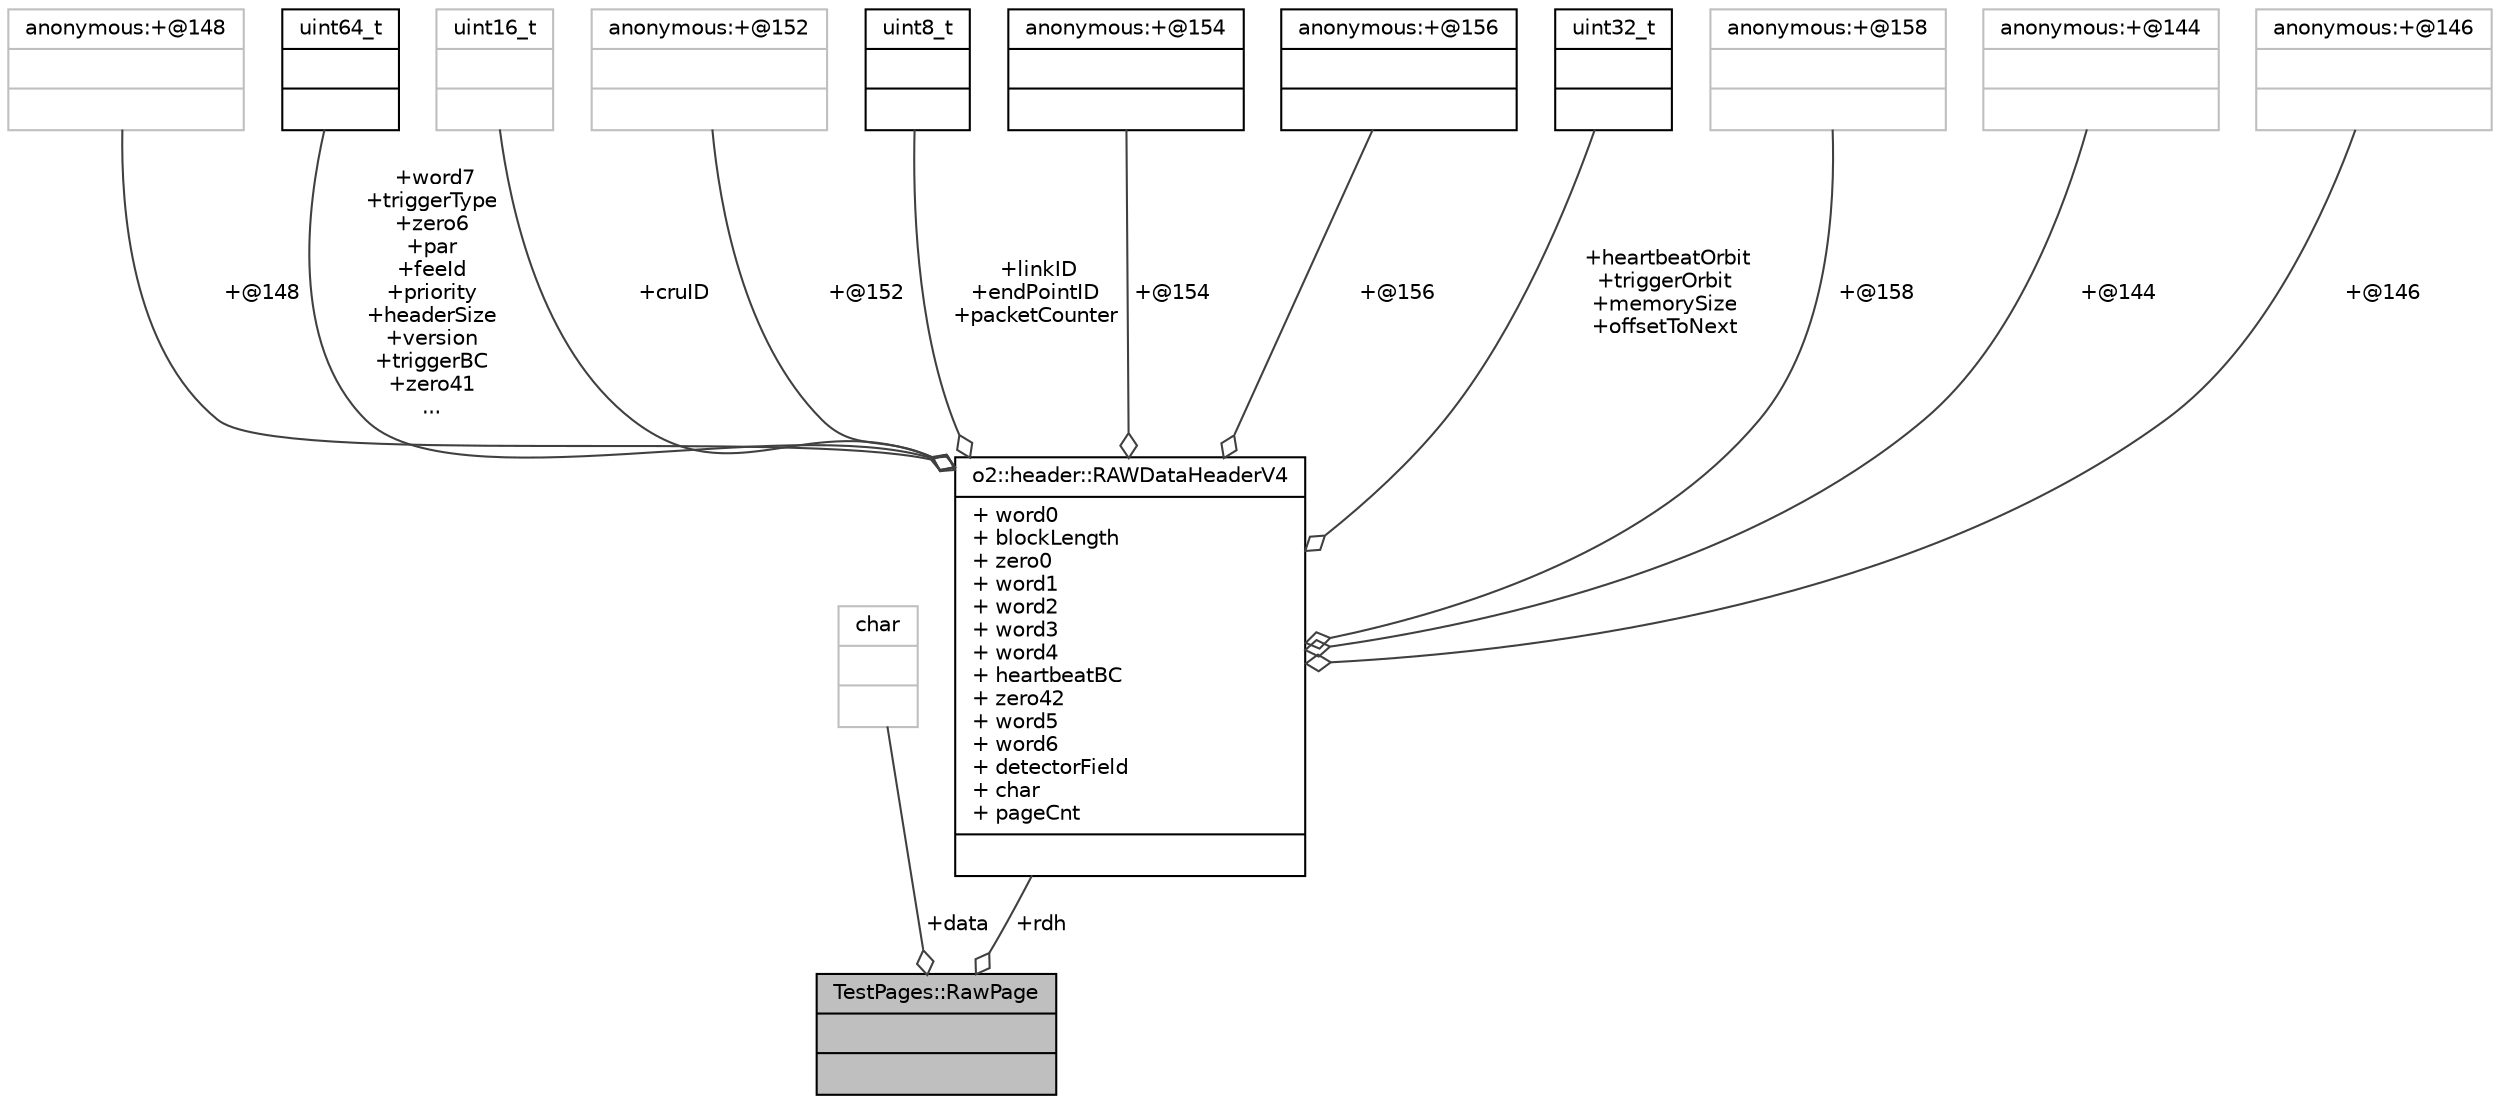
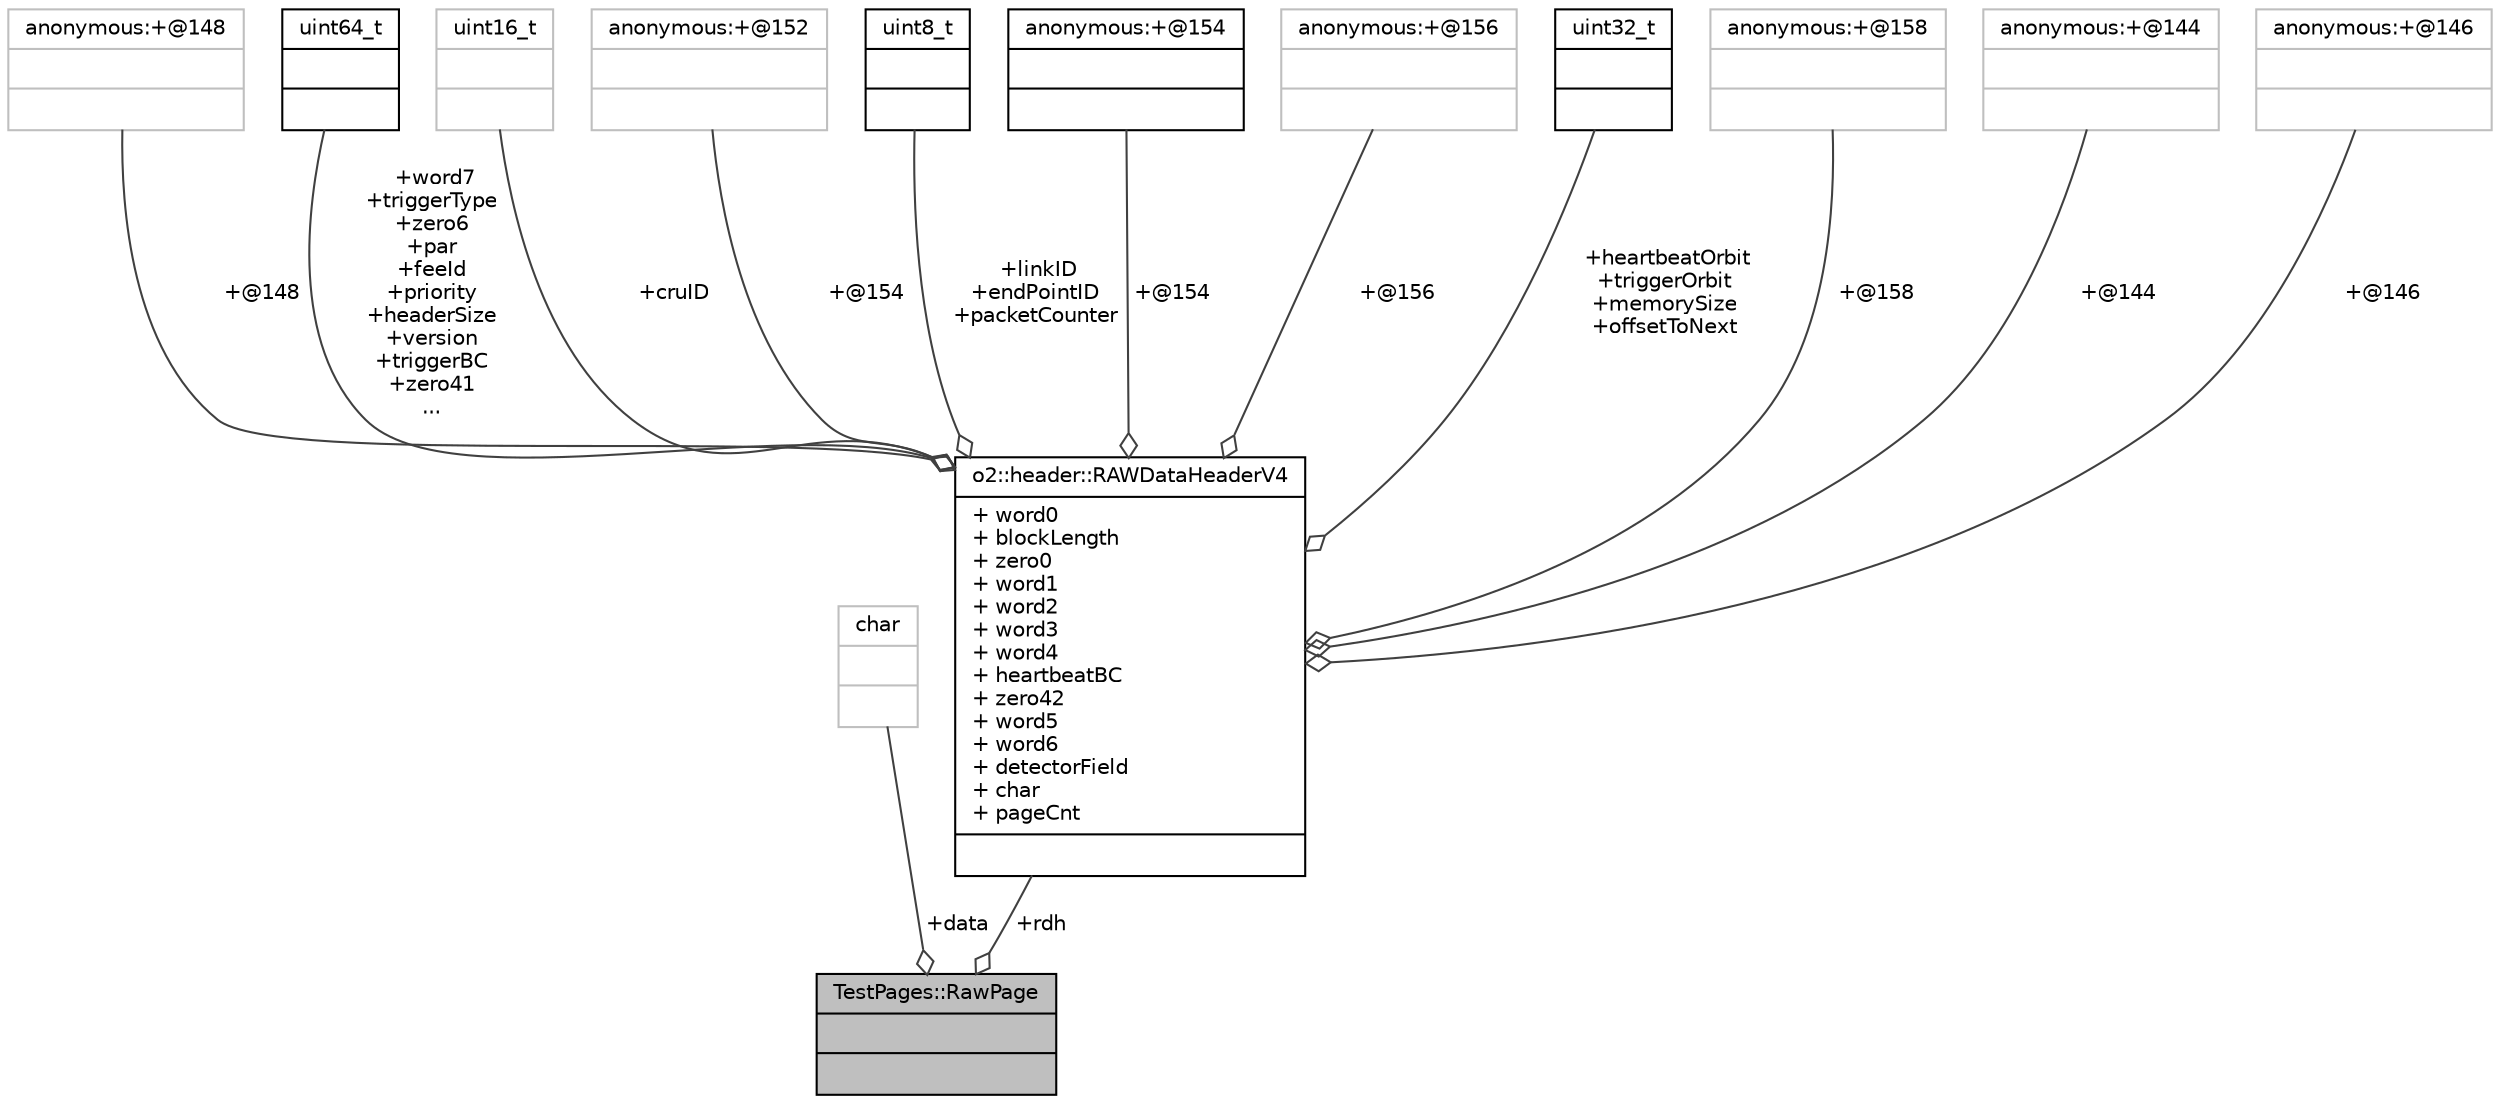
(1399, 70) -> (1399, 70)
(864, 294) -> (864, 294)
